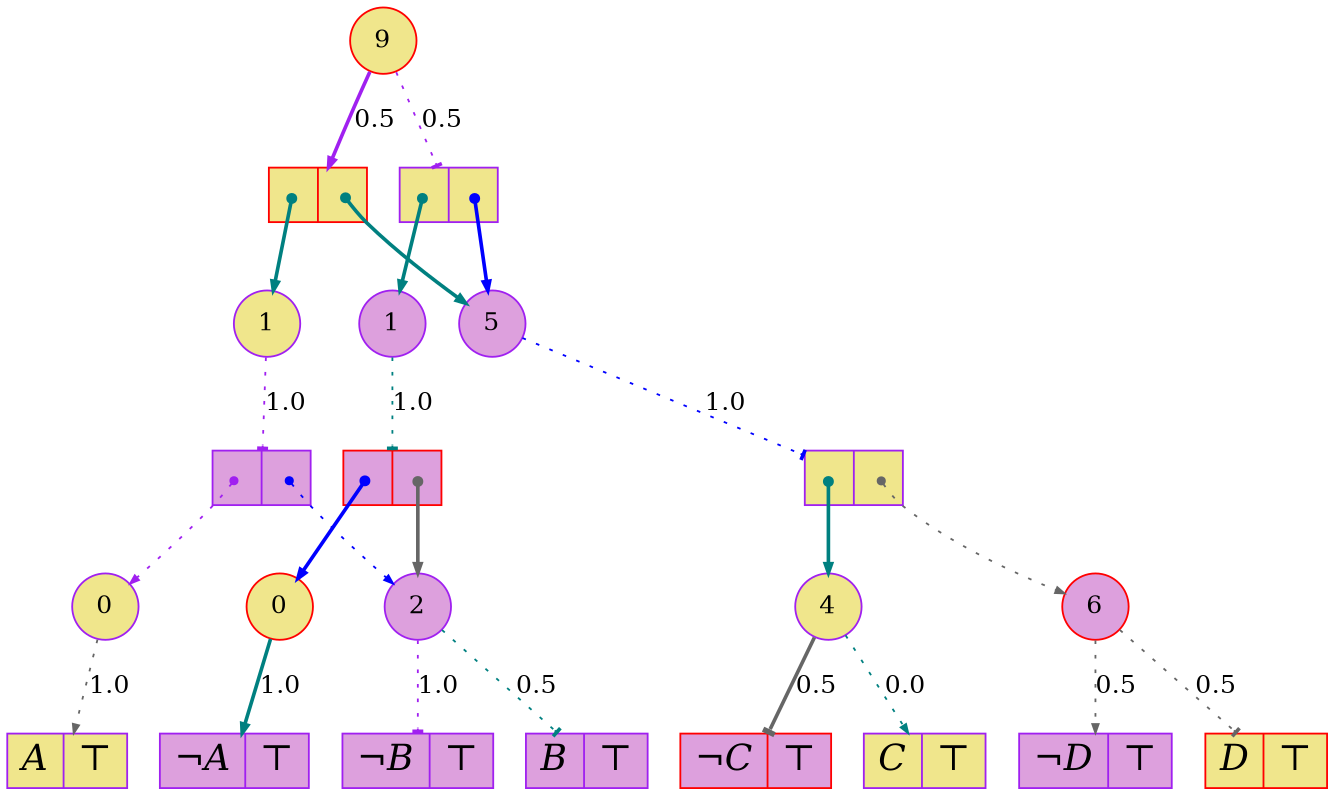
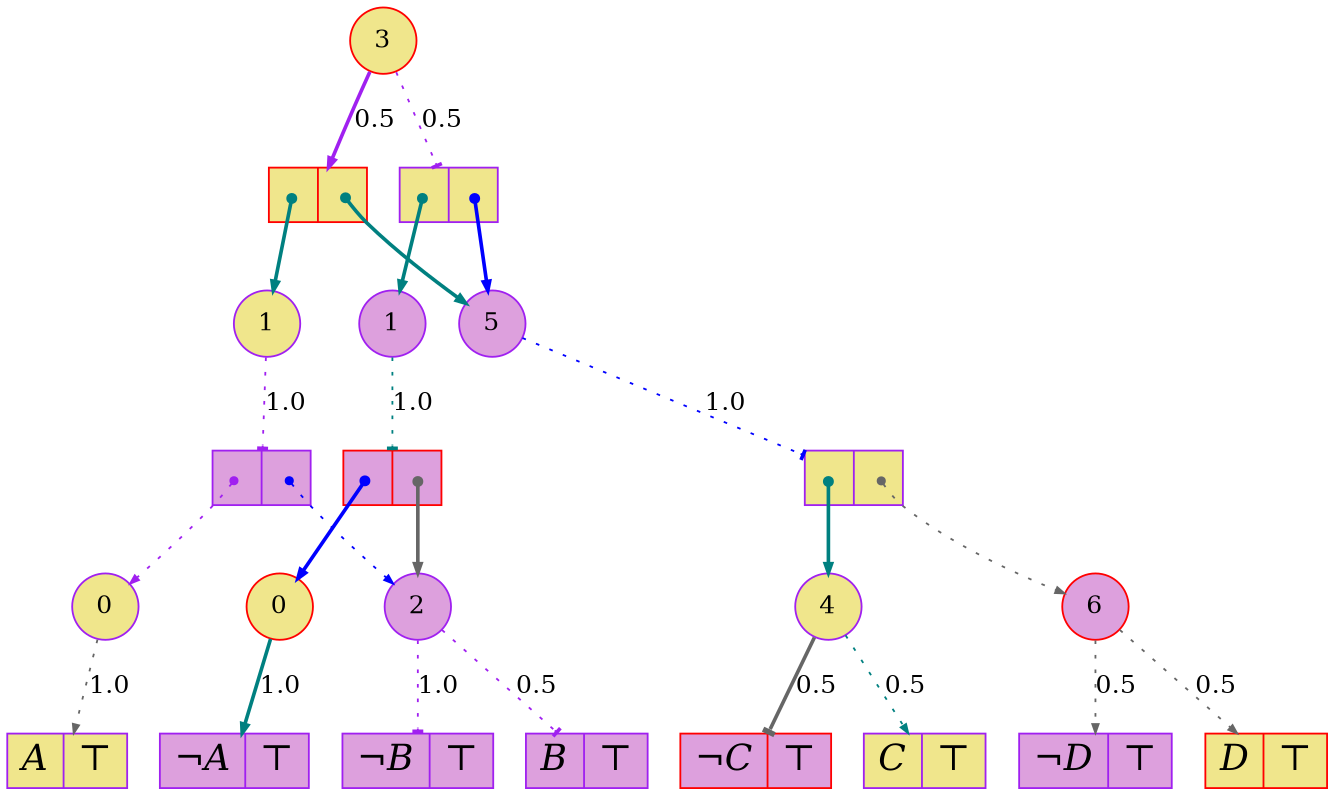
(383, 41) -> (383, 41)
(498, 680) -> (498, 680)
(1177, 680) -> (1175, 679)
(906, 686) -> (906, 686)
